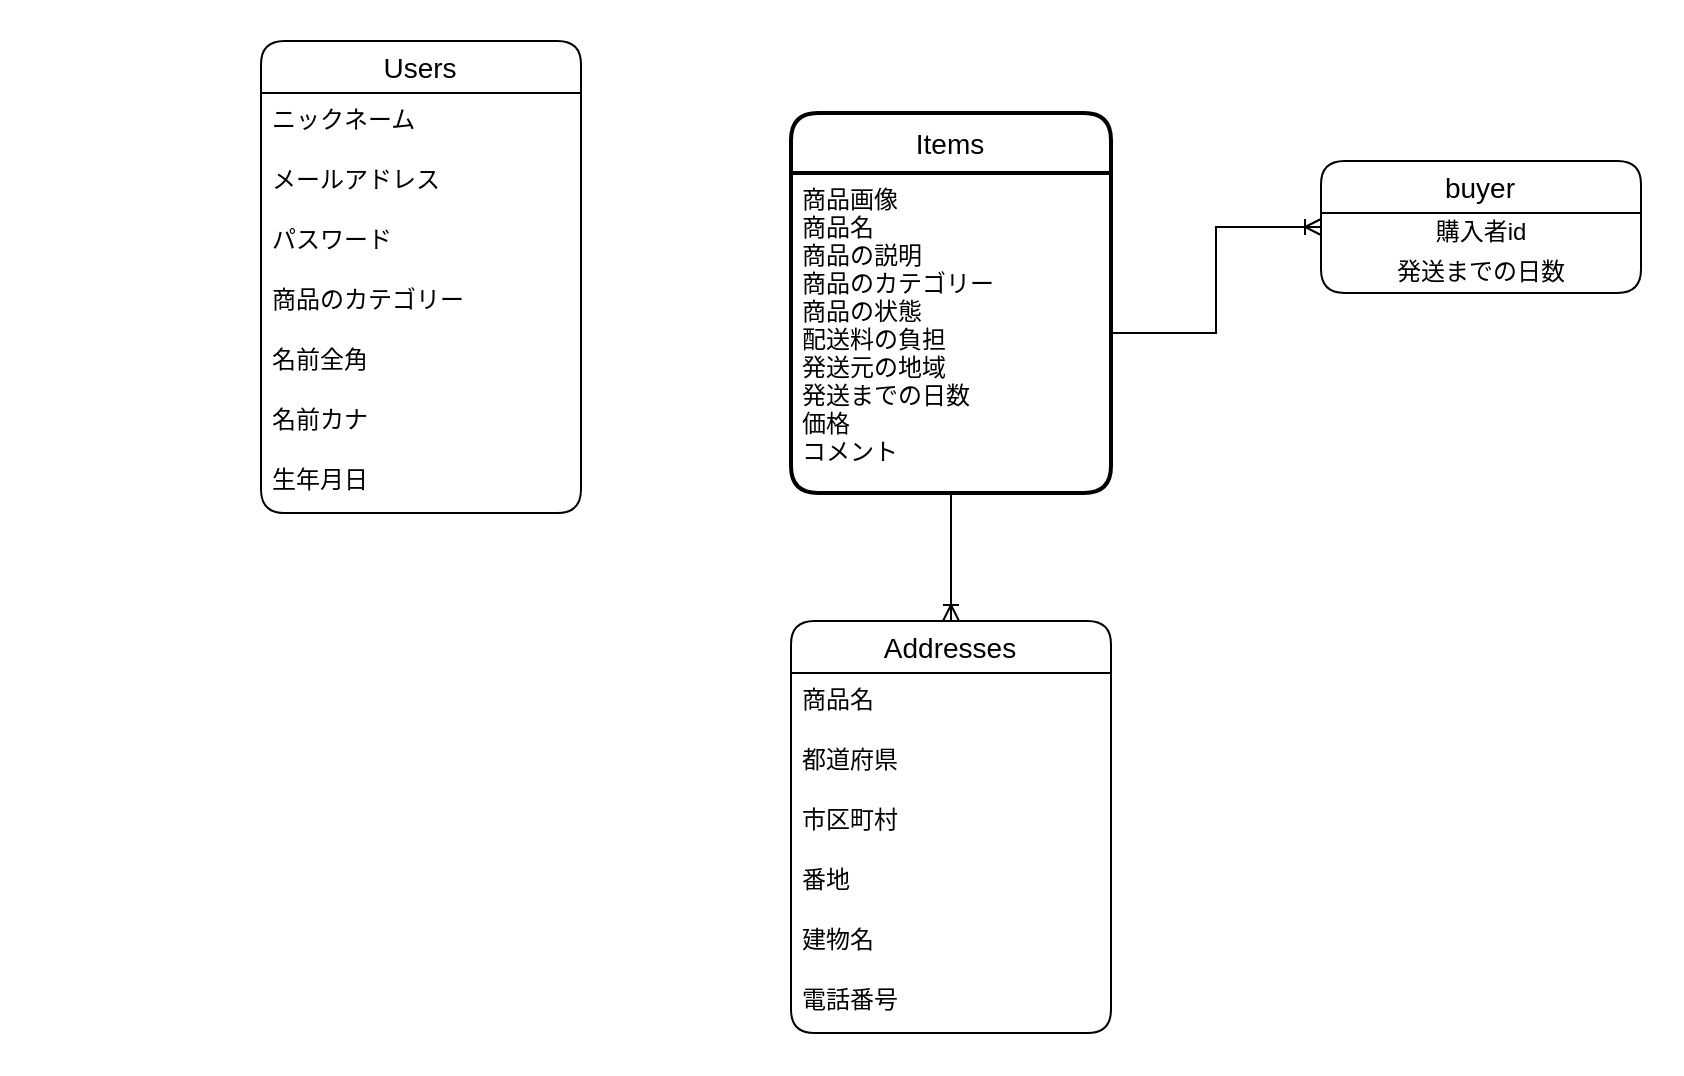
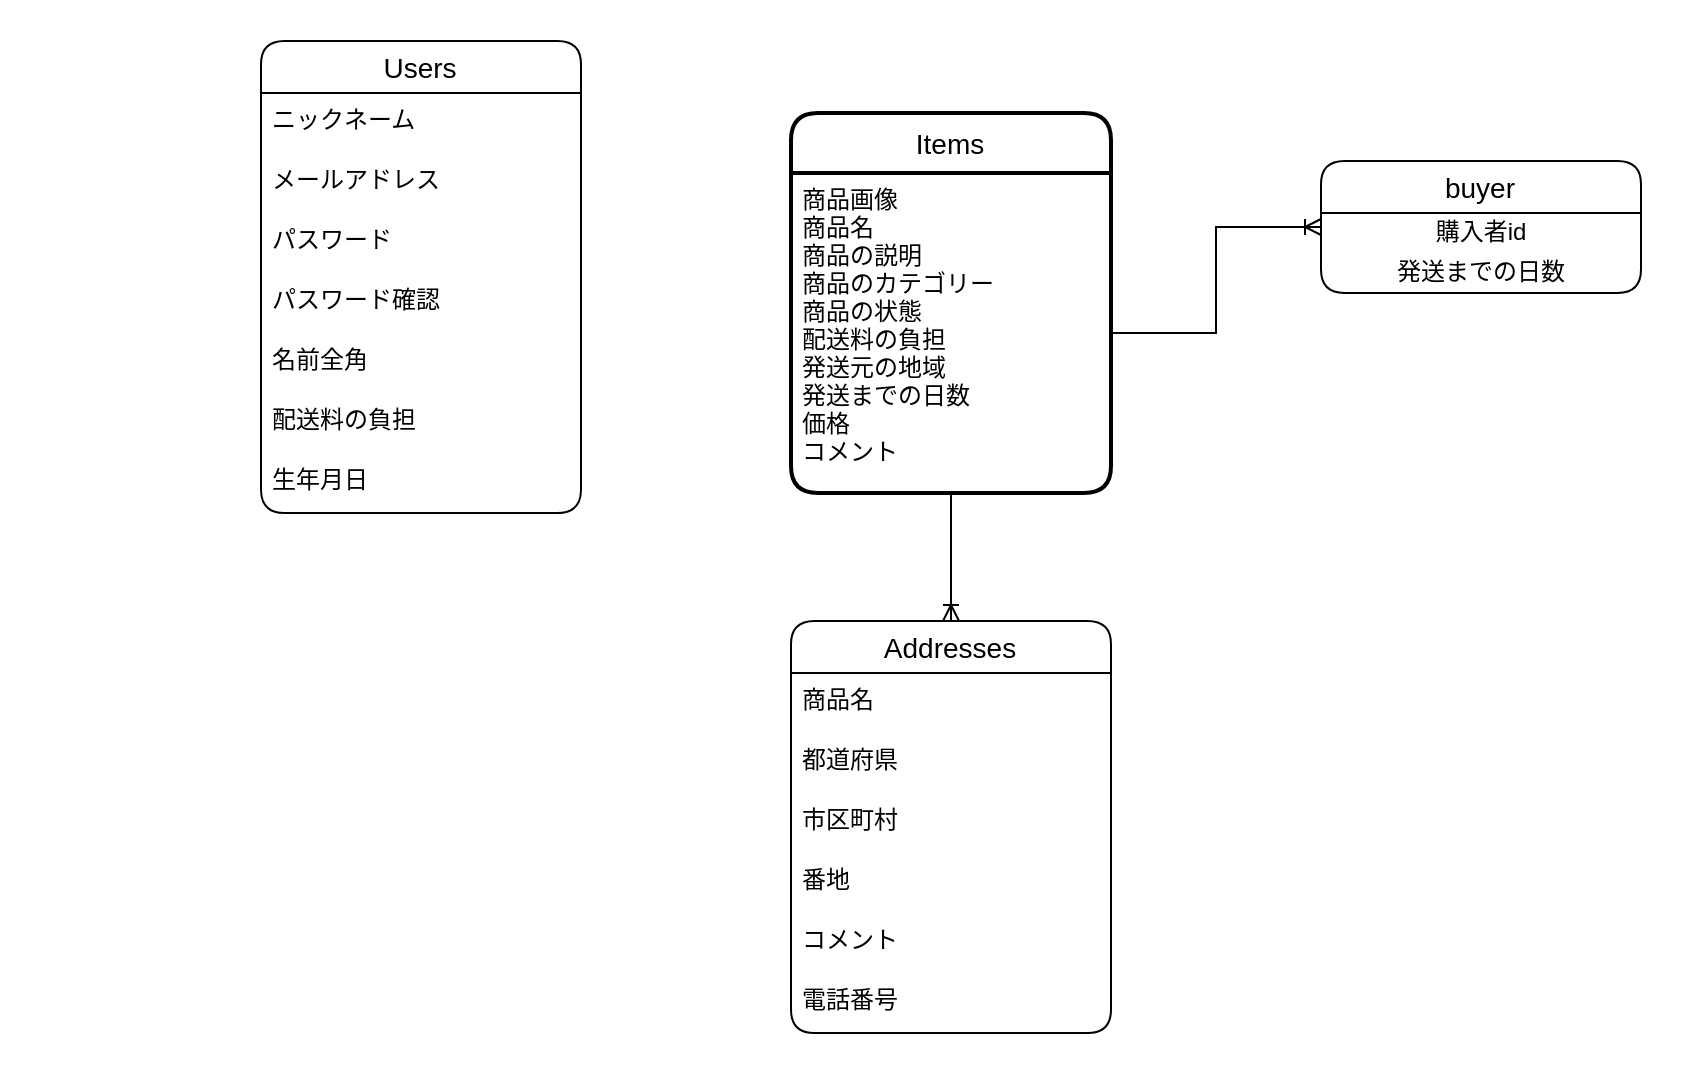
(368, 300) -> (356, 300)
(320, 420) -> (344, 420)
(838, 940) -> (850, 940)
